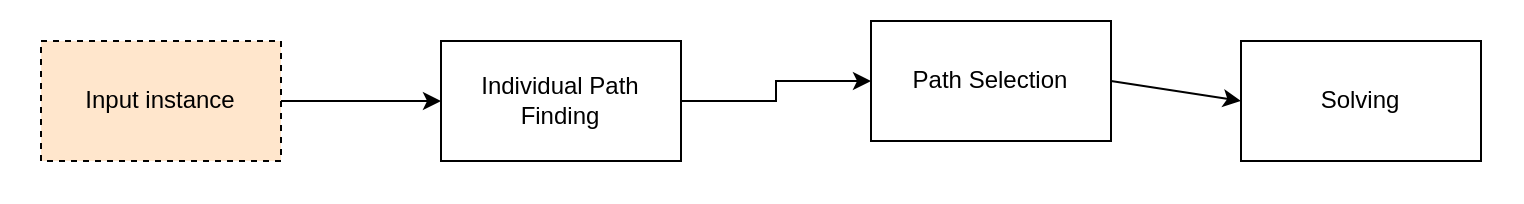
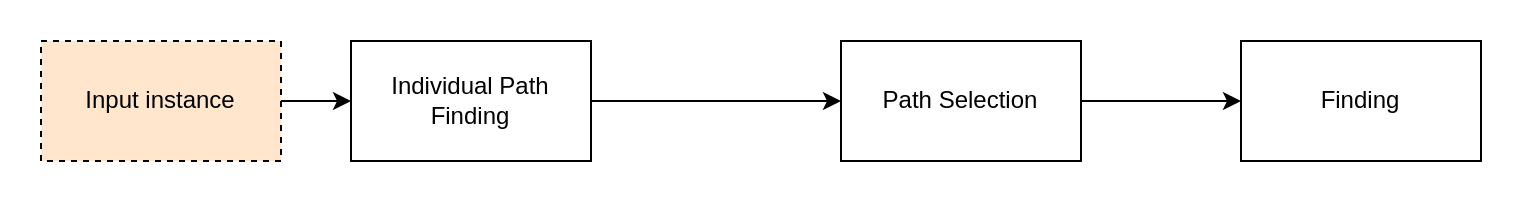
(991, 81) -> (961, 101)
(561, 101) -> (471, 101)
(1361, 101) -> (1361, 101)
